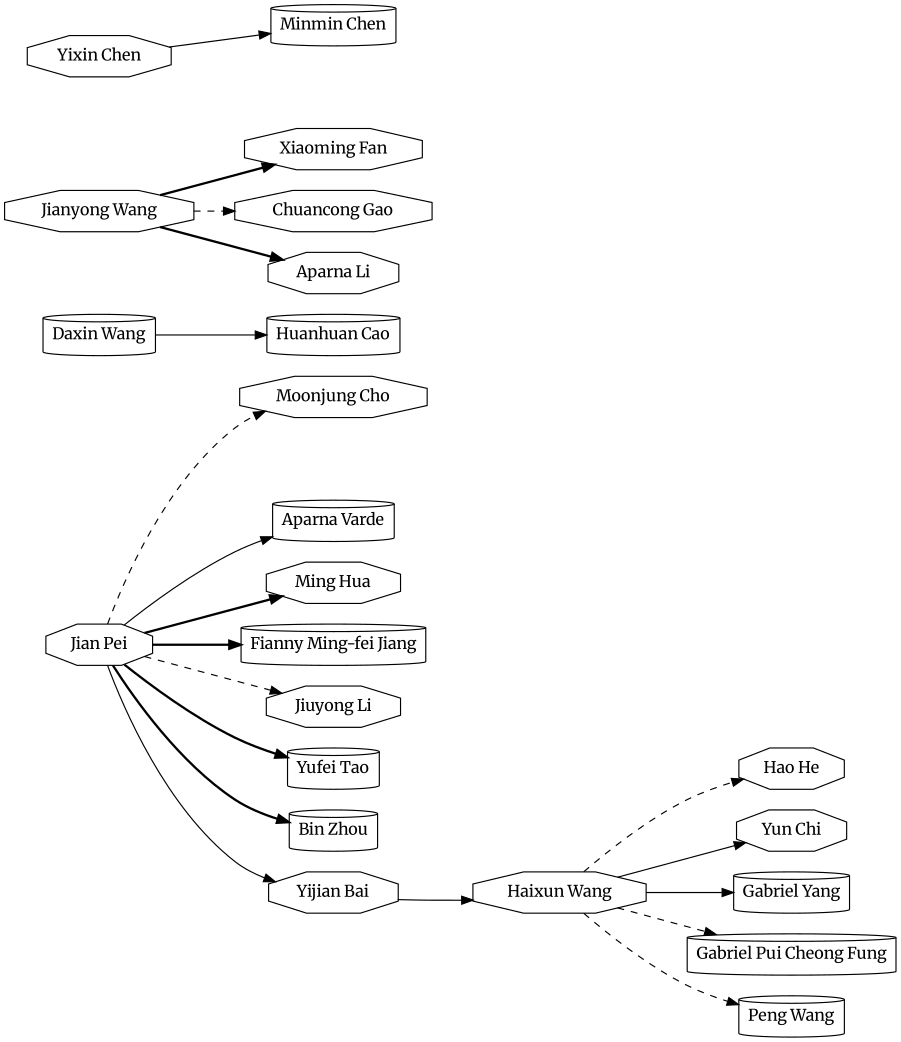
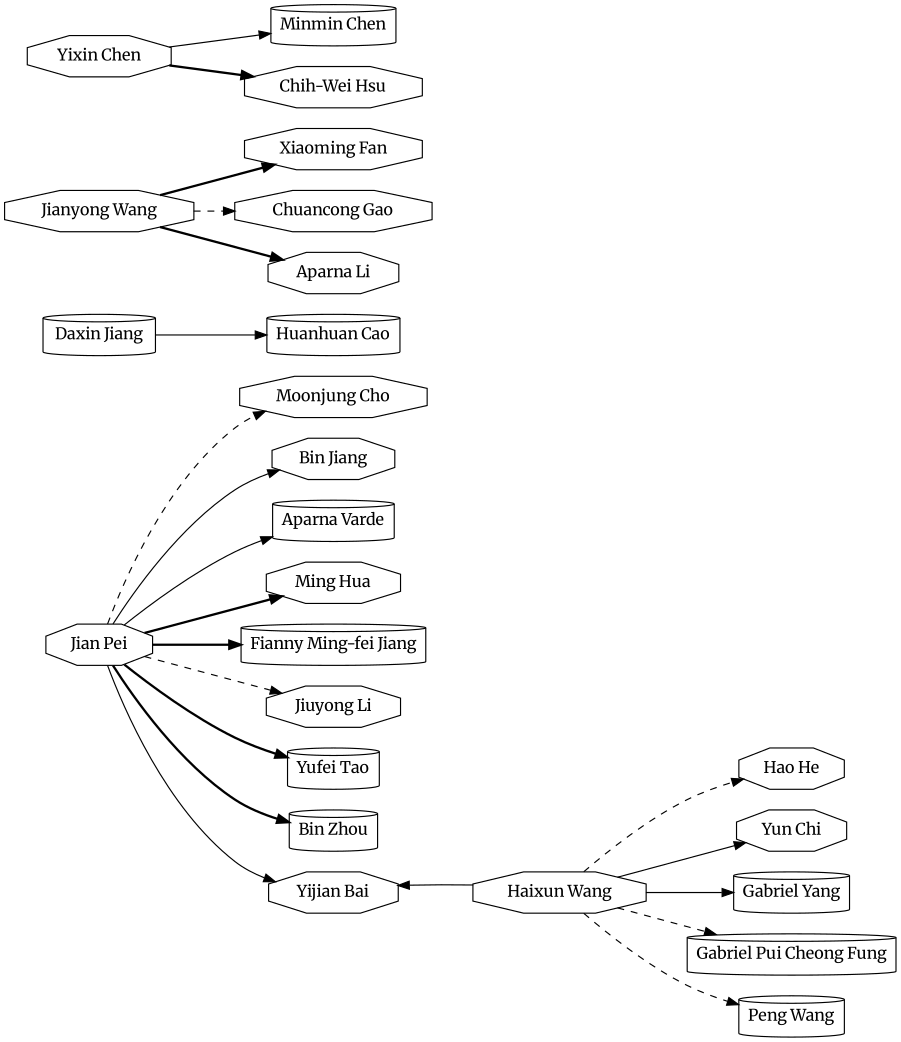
none -> (333, 87)
(99, 335) -> (99, 335)
none -> (333, 459)
(430, 900) -> (441, 885)
